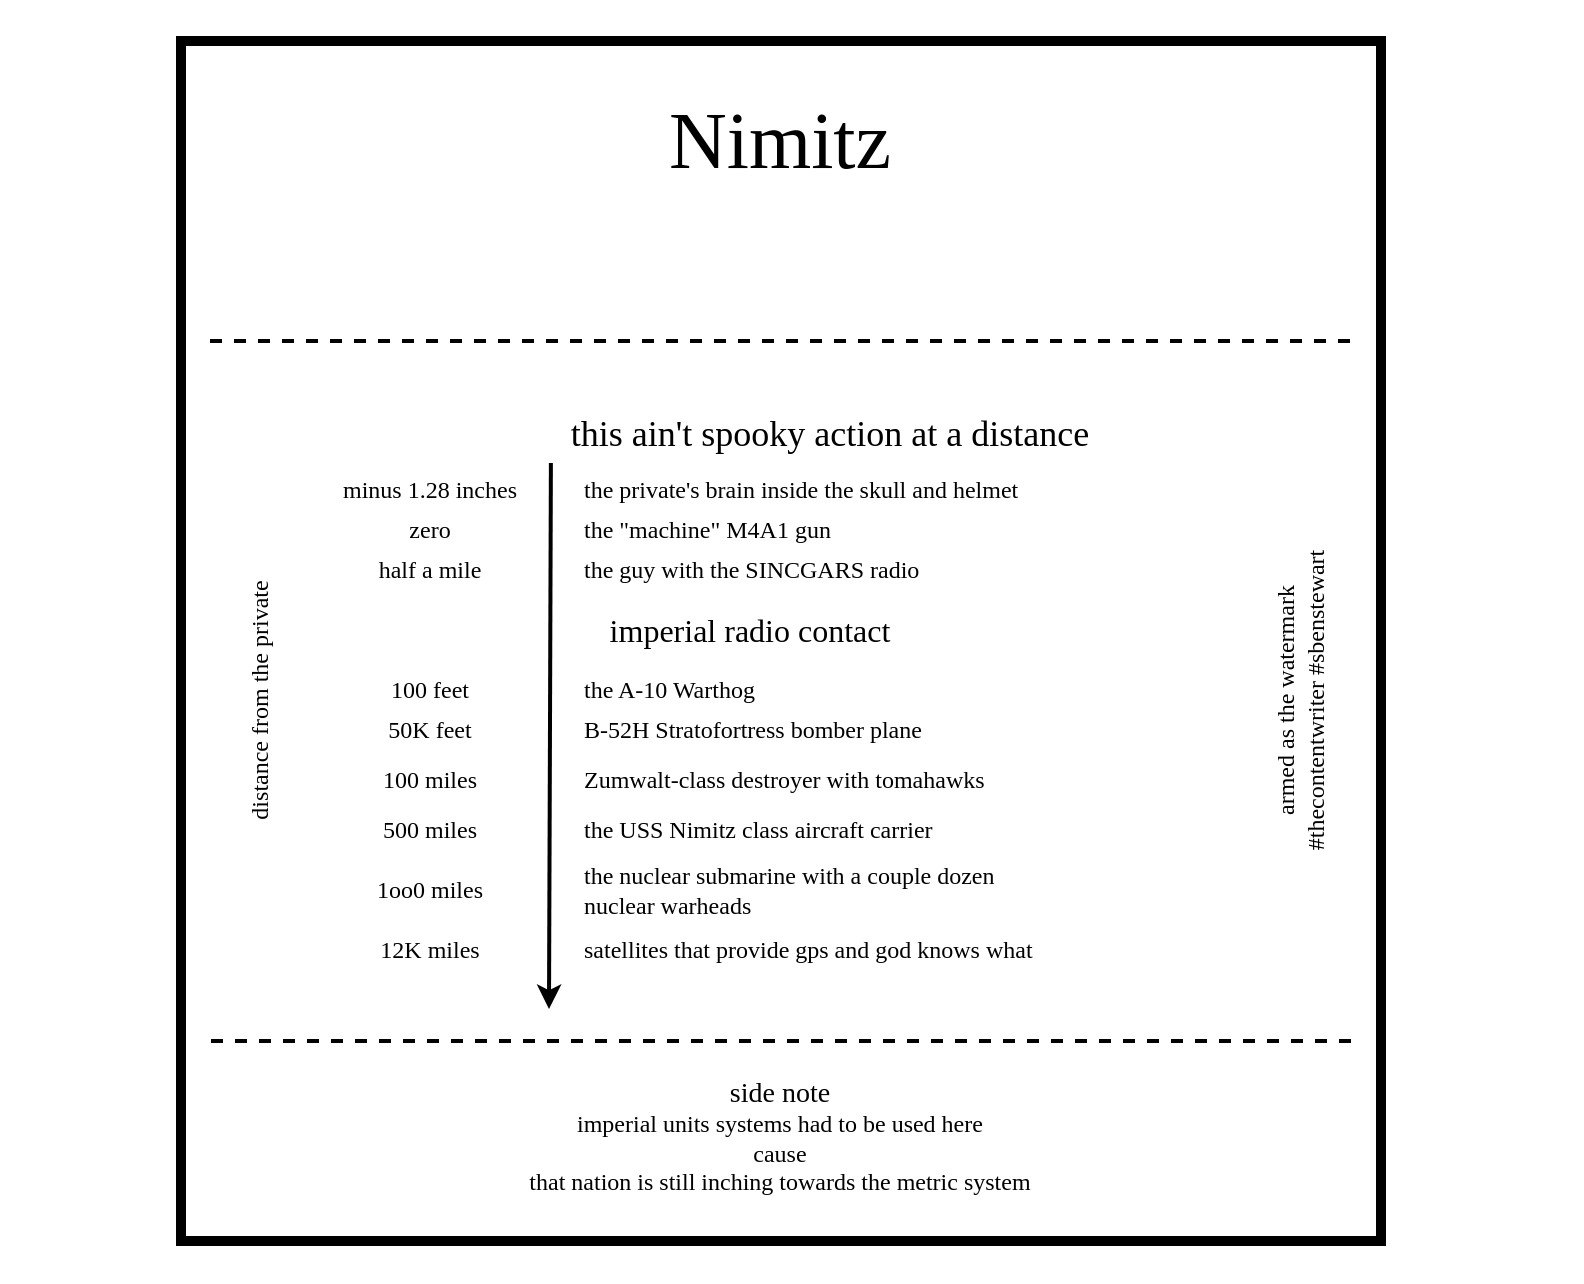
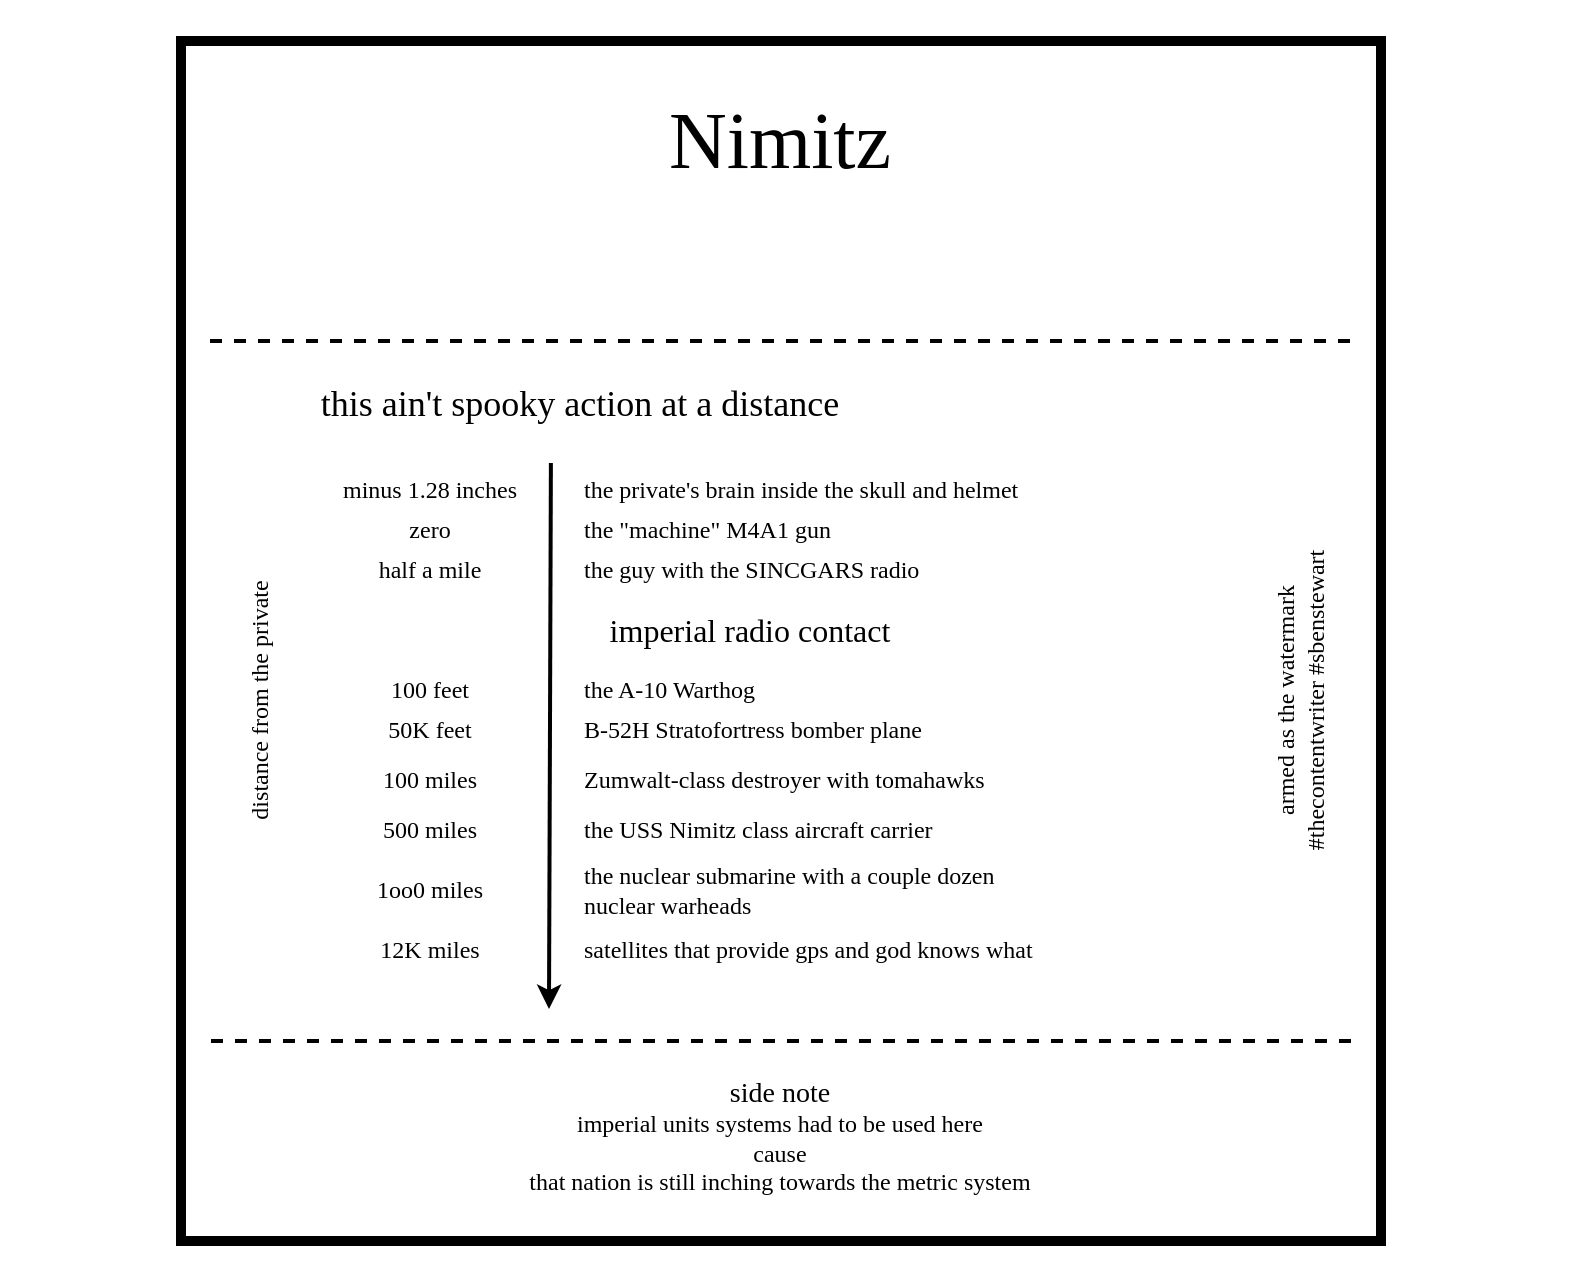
(831, 435) -> (581, 405)
